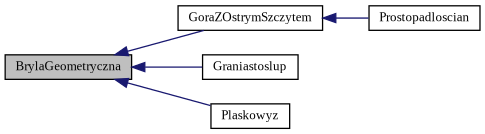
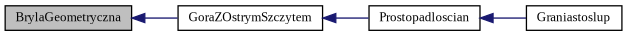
(174, 67) -> (510, 18)
(250, 116) -> none
